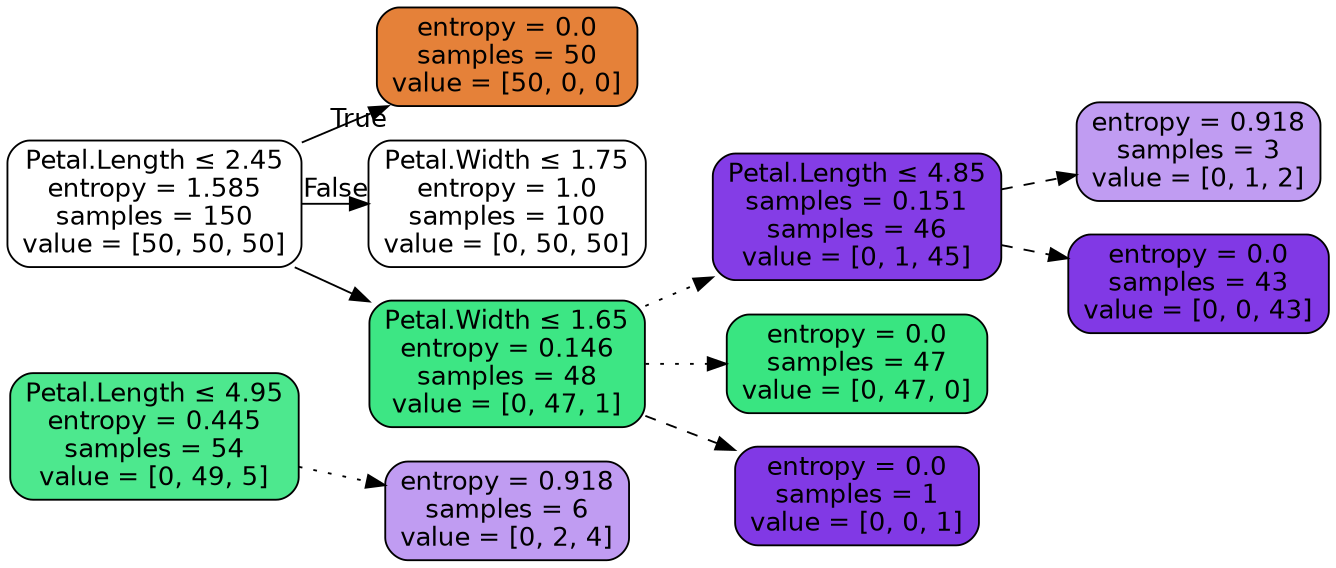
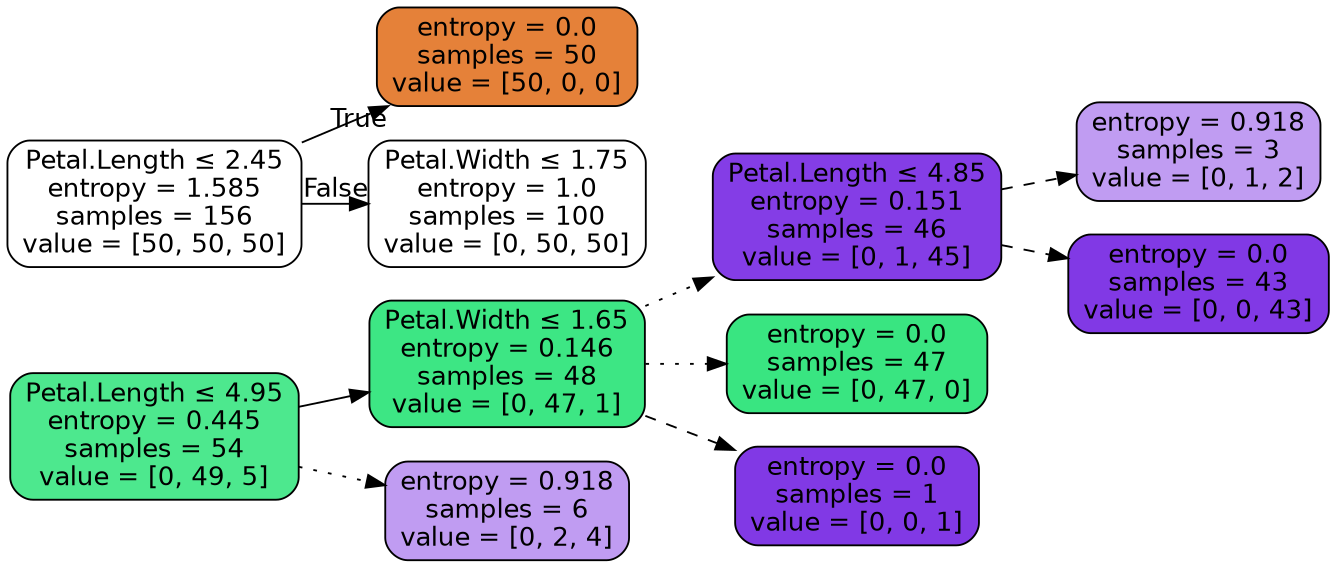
(857, 202) -> (857, 202)
(154, 217) -> (154, 217)
(323, 280) -> (325, 401)
